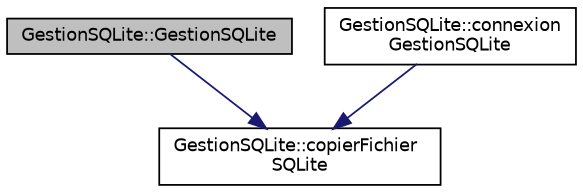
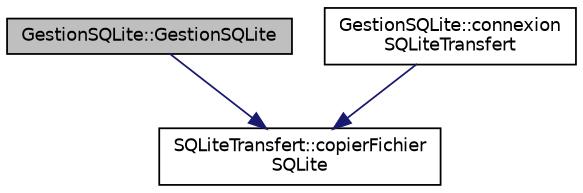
(450, 36) -> (450, 36)
(300, 157) -> (300, 157)
